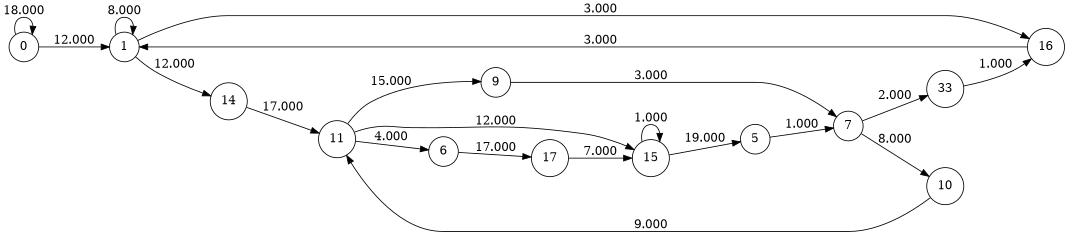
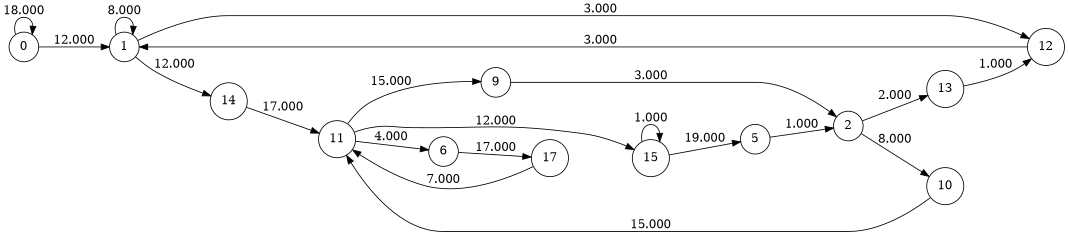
(1046, 47) -> (1046, 47)
(945, 89) -> (945, 89)
(848, 126) -> (848, 126)
(596, 158) -> (444, 189)
(651, 225) -> (651, 225)
